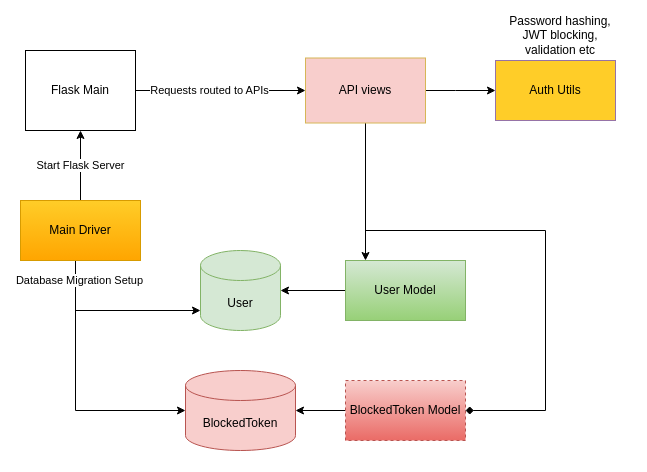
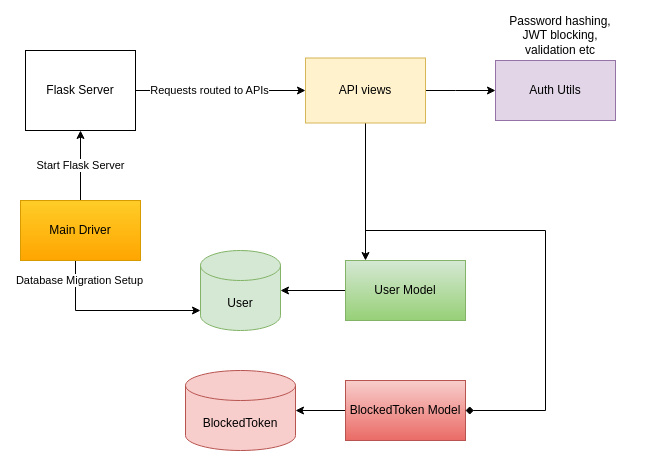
(81, 91) -> (81, 91)
(366, 91) -> (366, 91)
(556, 91) -> (556, 91)
(78, 411) -> none
(406, 411) -> (406, 411)
